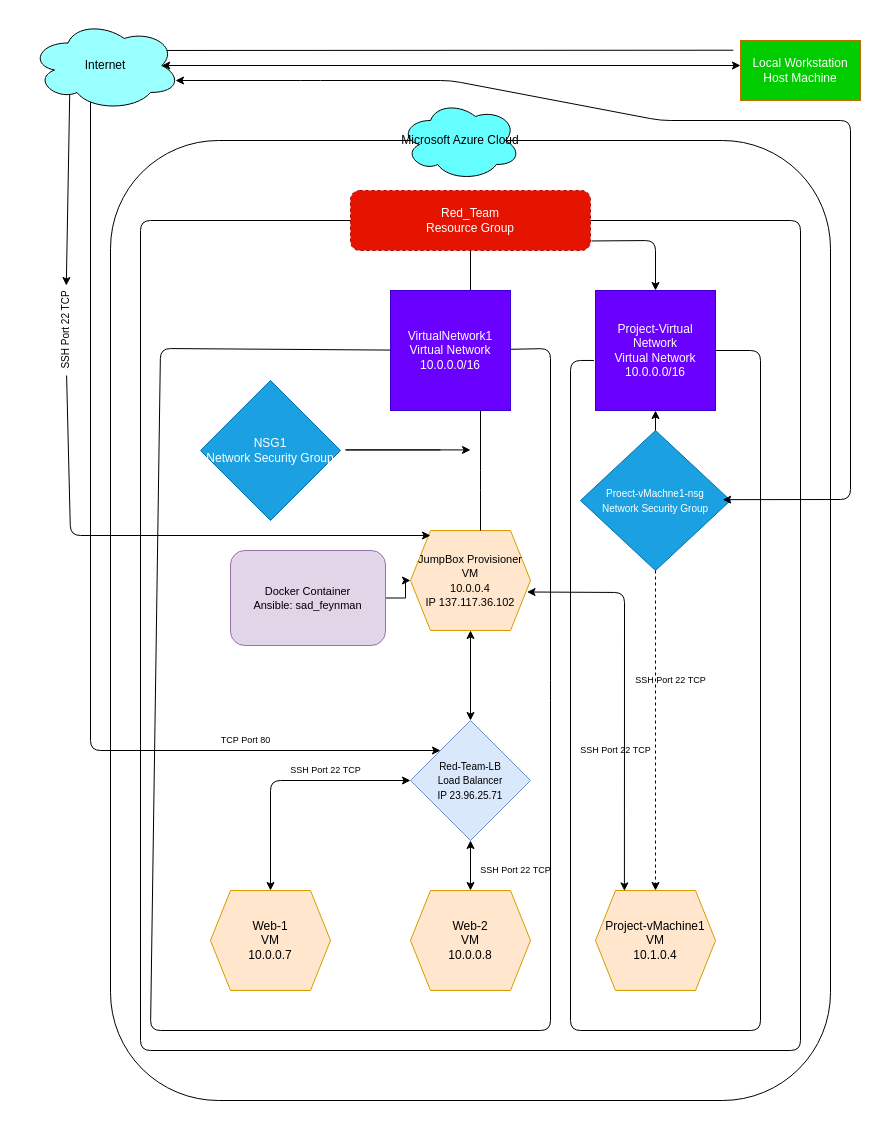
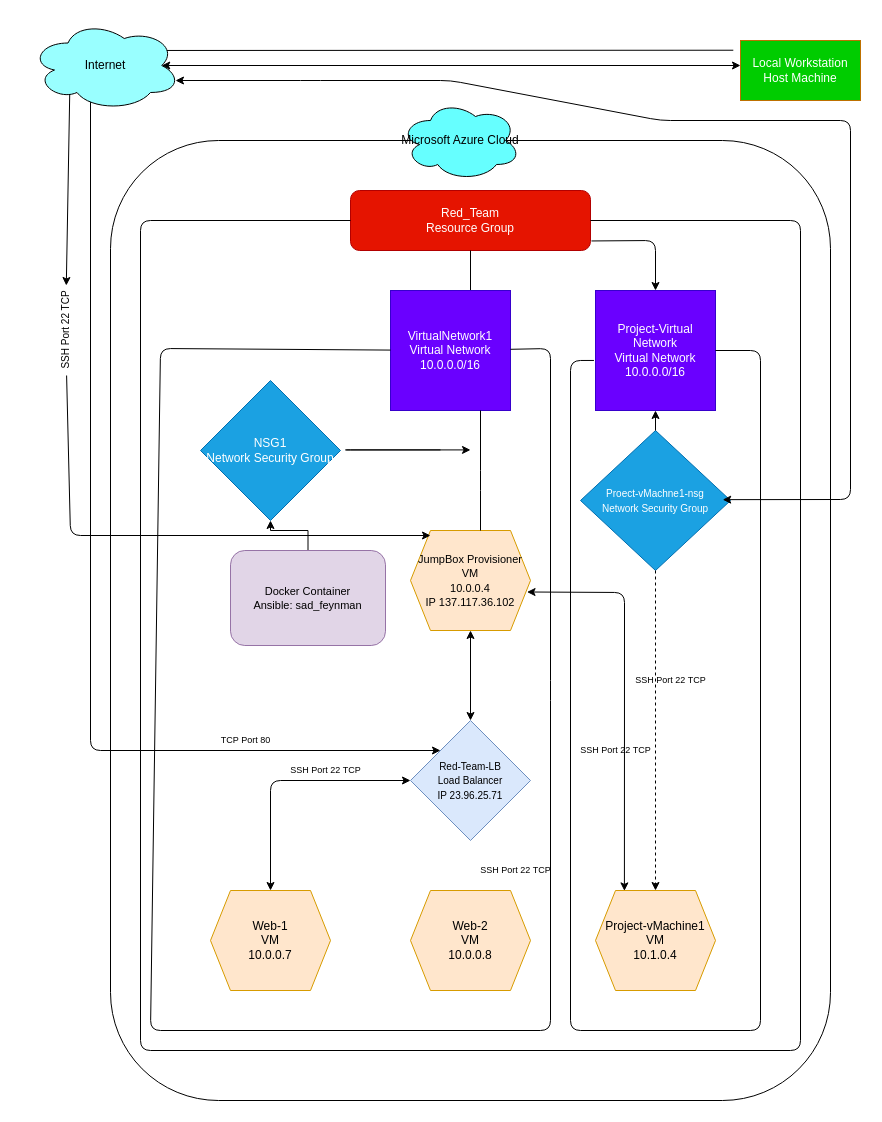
(471, 221) -> (471, 221)
(405, 598) -> (298, 531)
(471, 866) -> none
